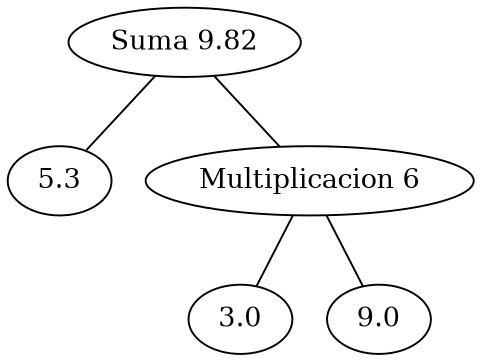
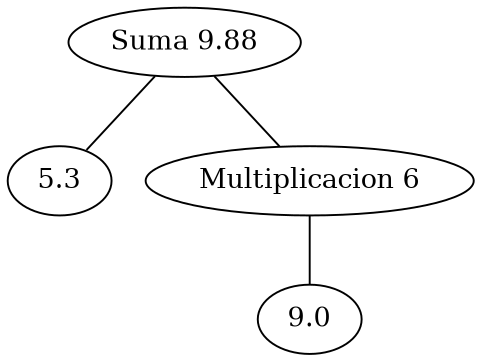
(185, 42) -> (185, 42)
(240, 319) -> none
